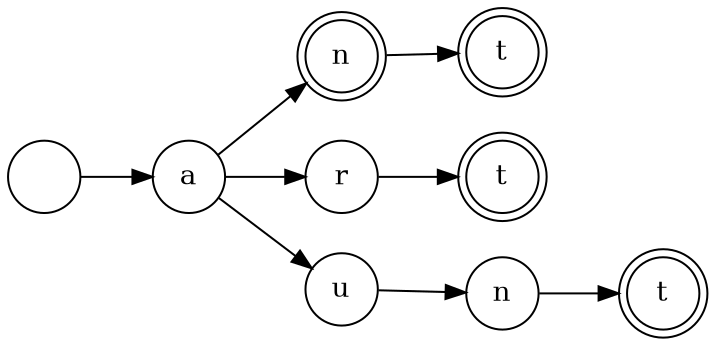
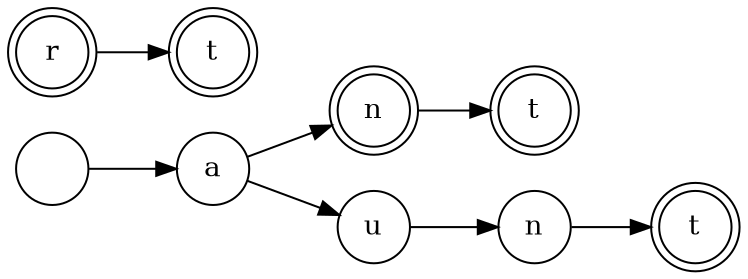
(255, 177) -> none
(342, 177) -> (52, 52)
